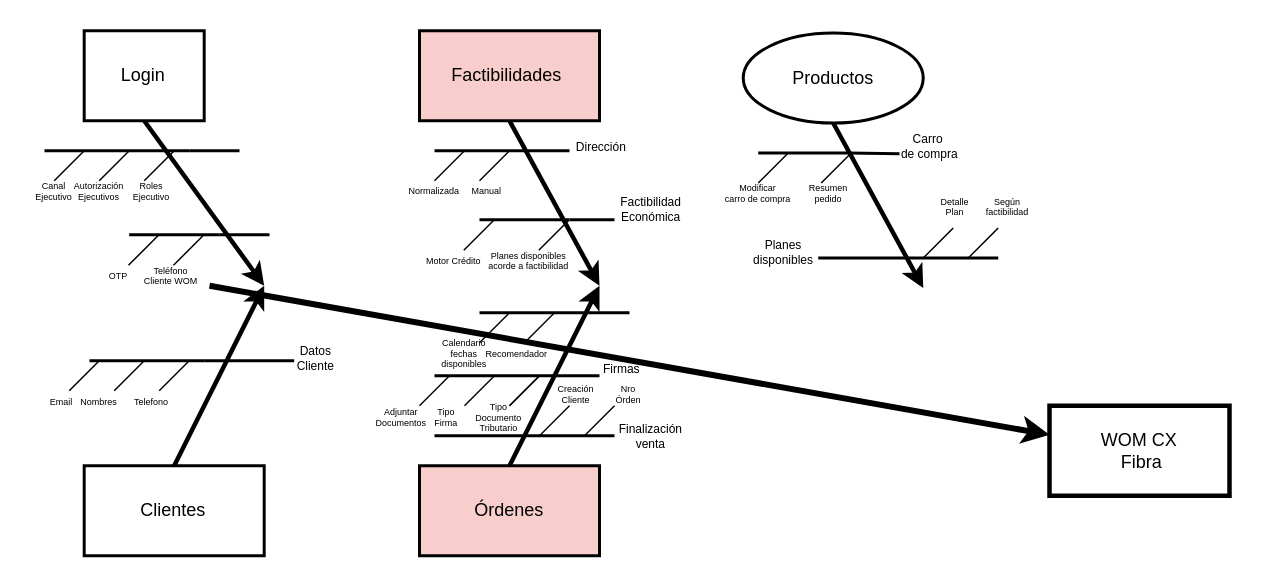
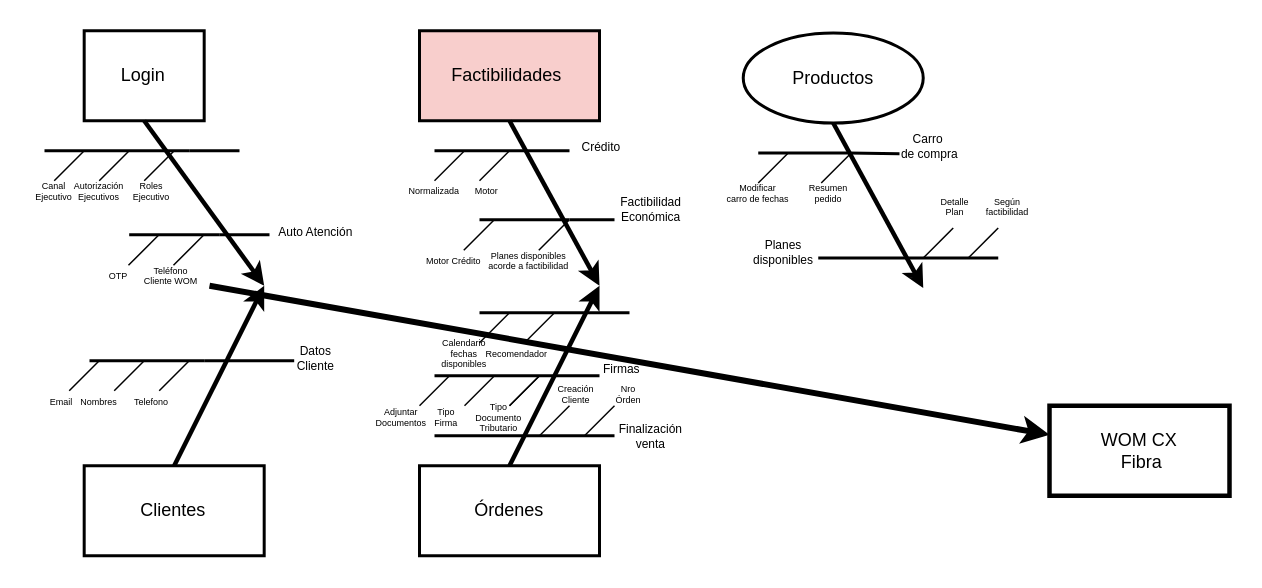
(601, 147) -> (601, 147)
(757, 188) -> (757, 188)
(486, 191) -> (486, 191)
none -> (316, 236)
(509, 511) -> (509, 511)
